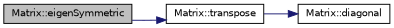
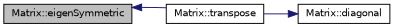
(144, 20) -> (154, 7)
